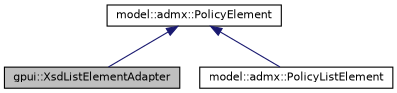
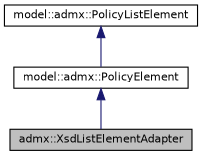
(250, 49) -> (101, 52)
(92, 78) -> (101, 140)
